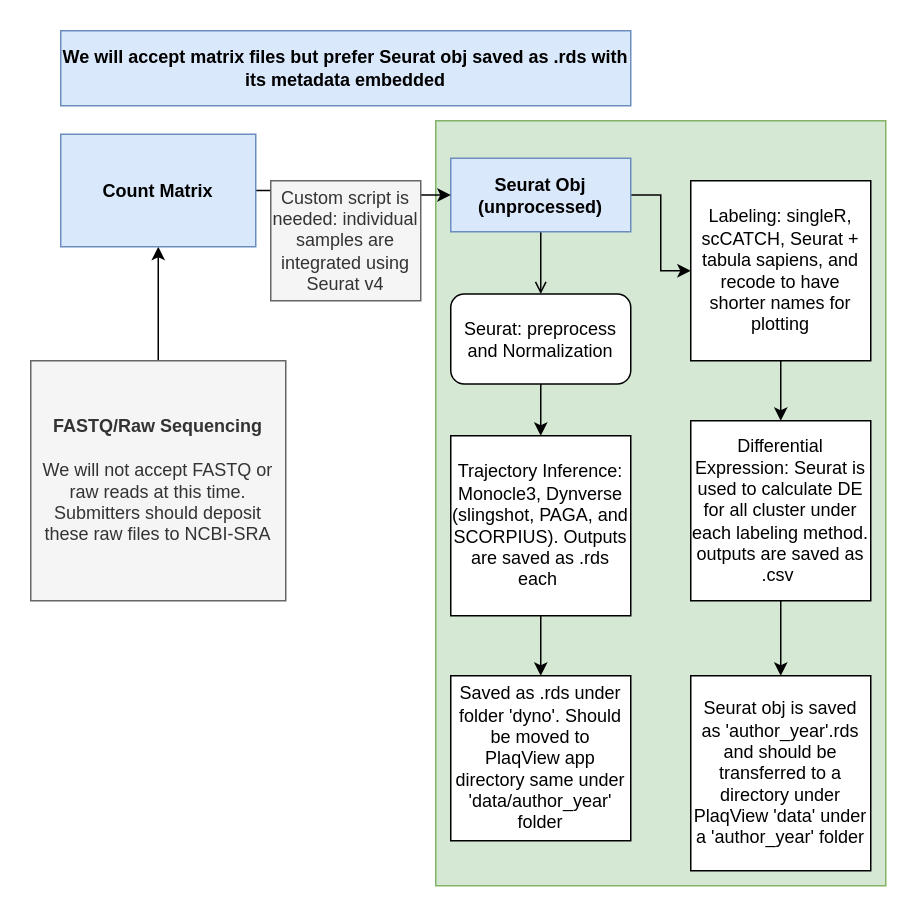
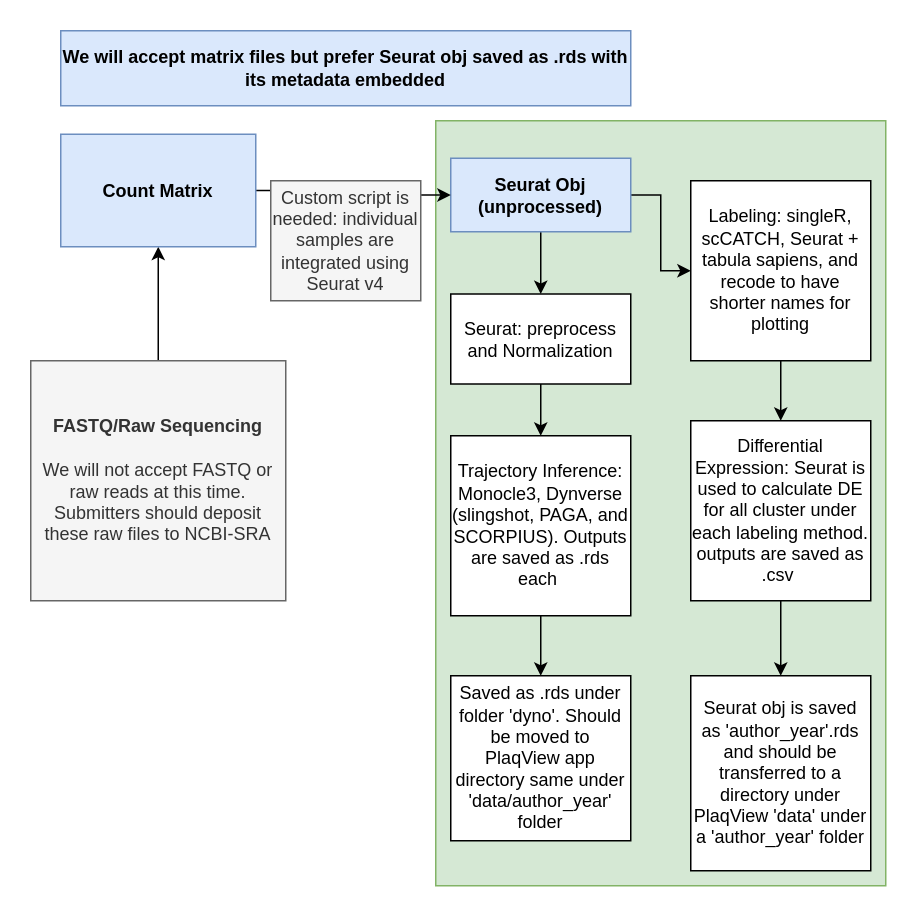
(541, 285) -> (541, 282)
(541, 339) -> (541, 339)
